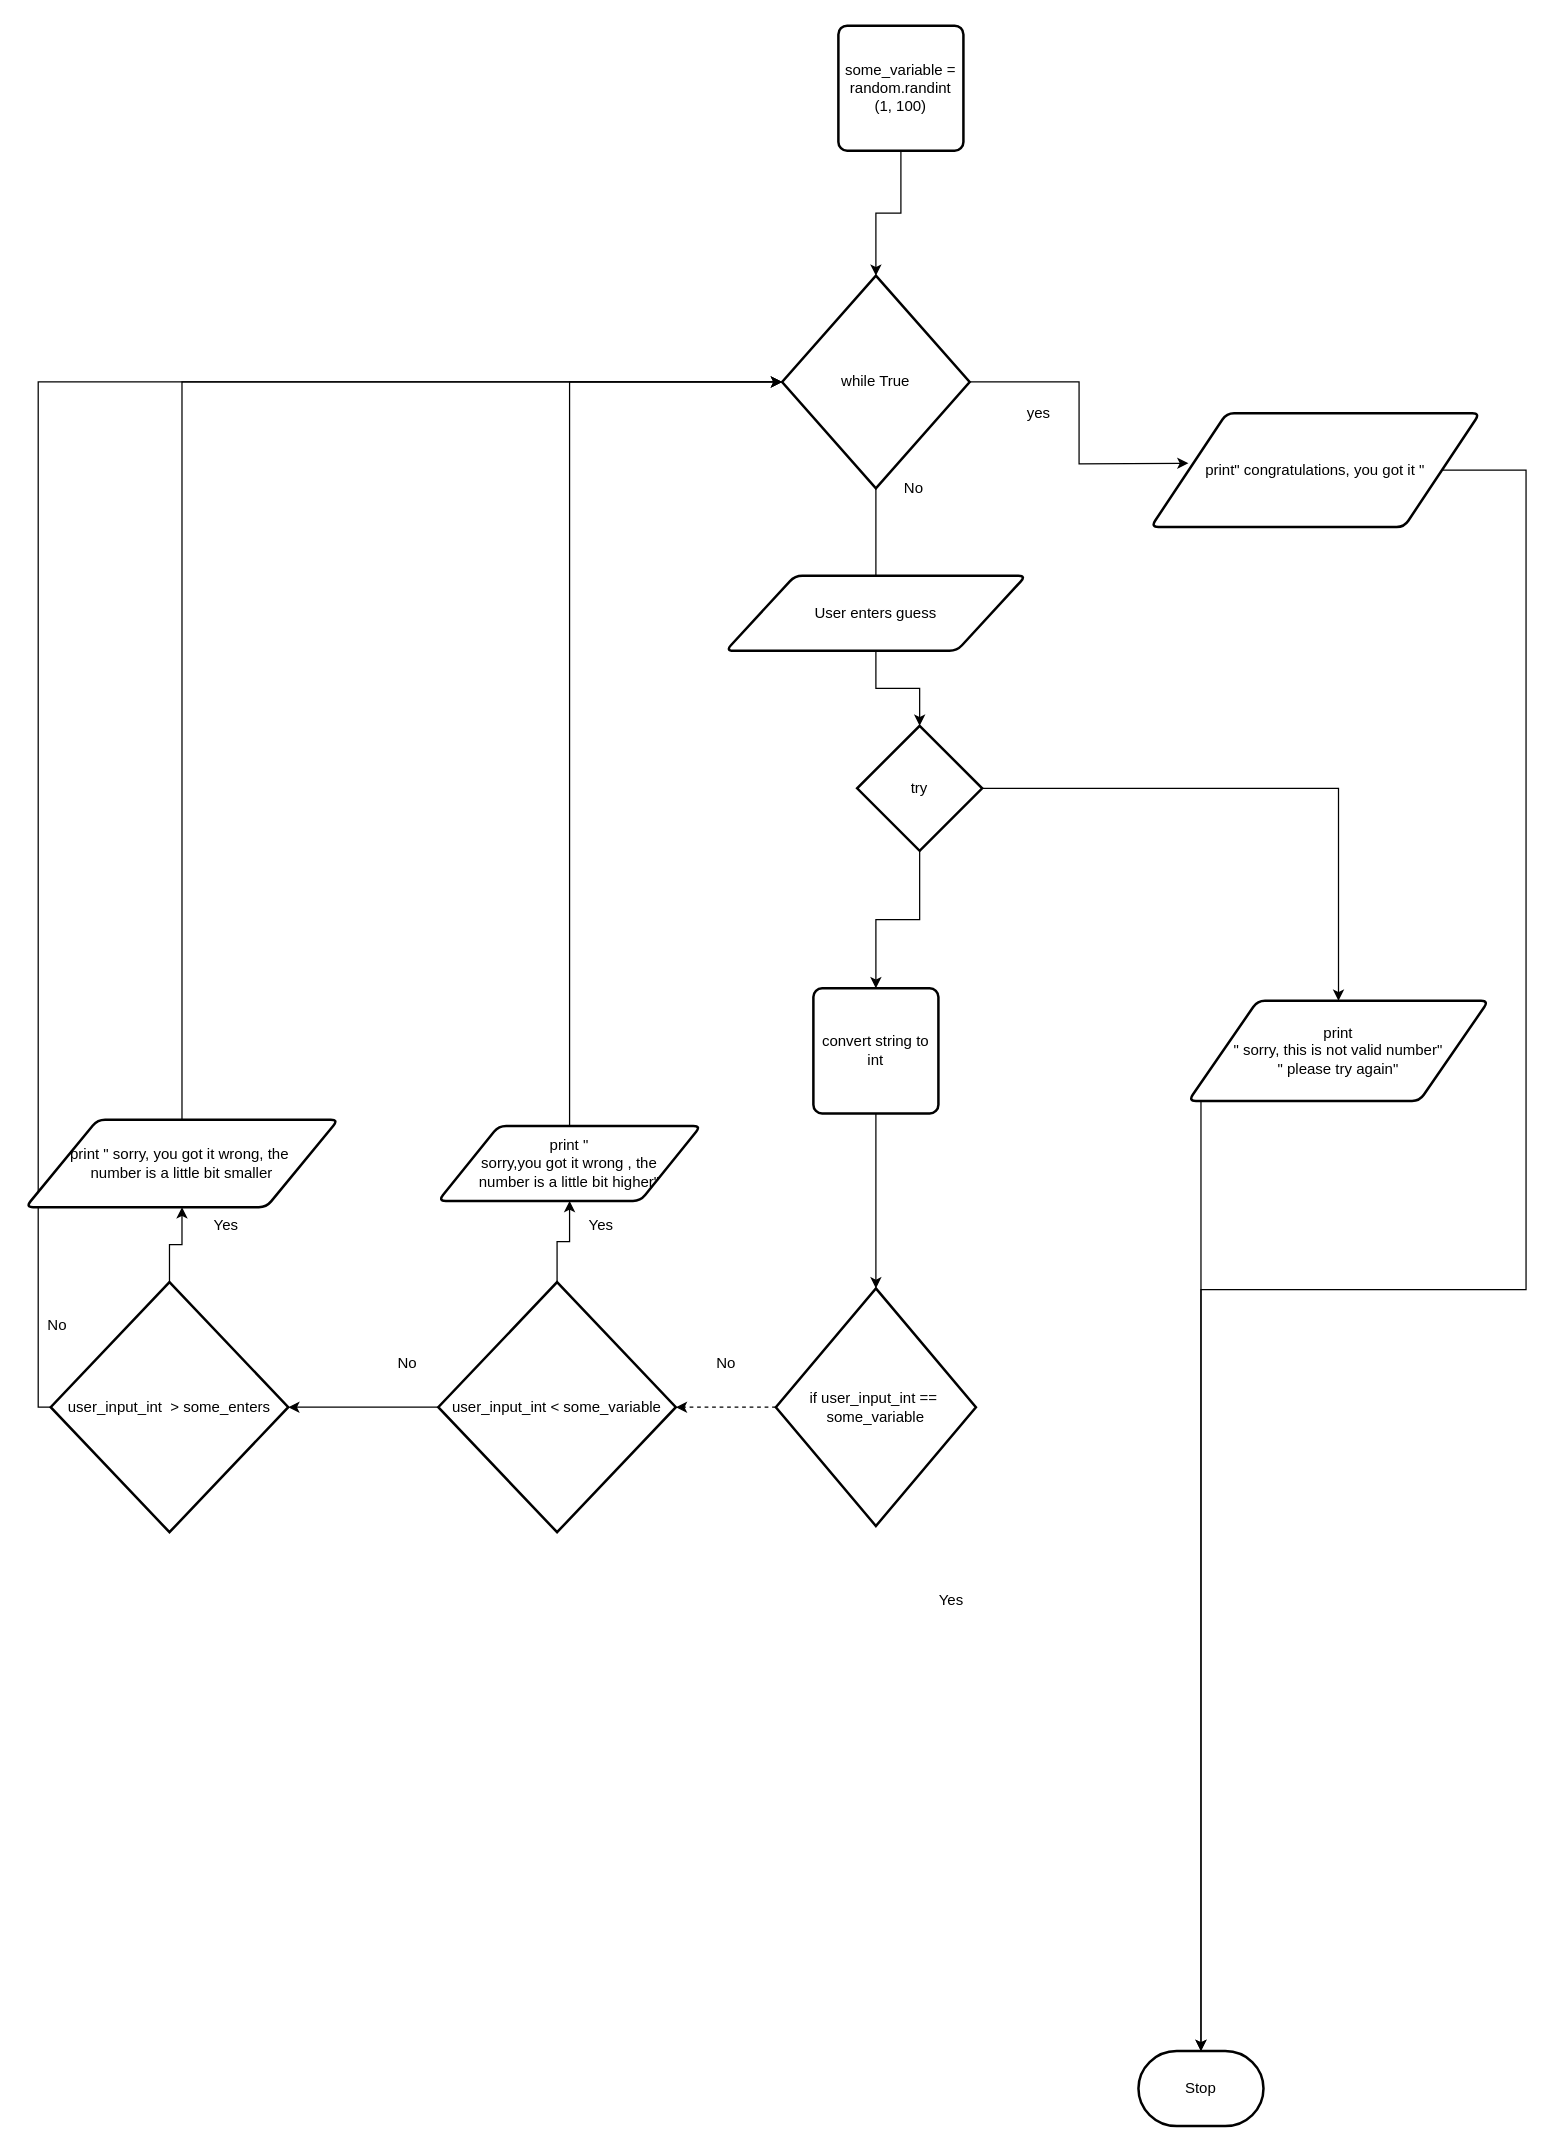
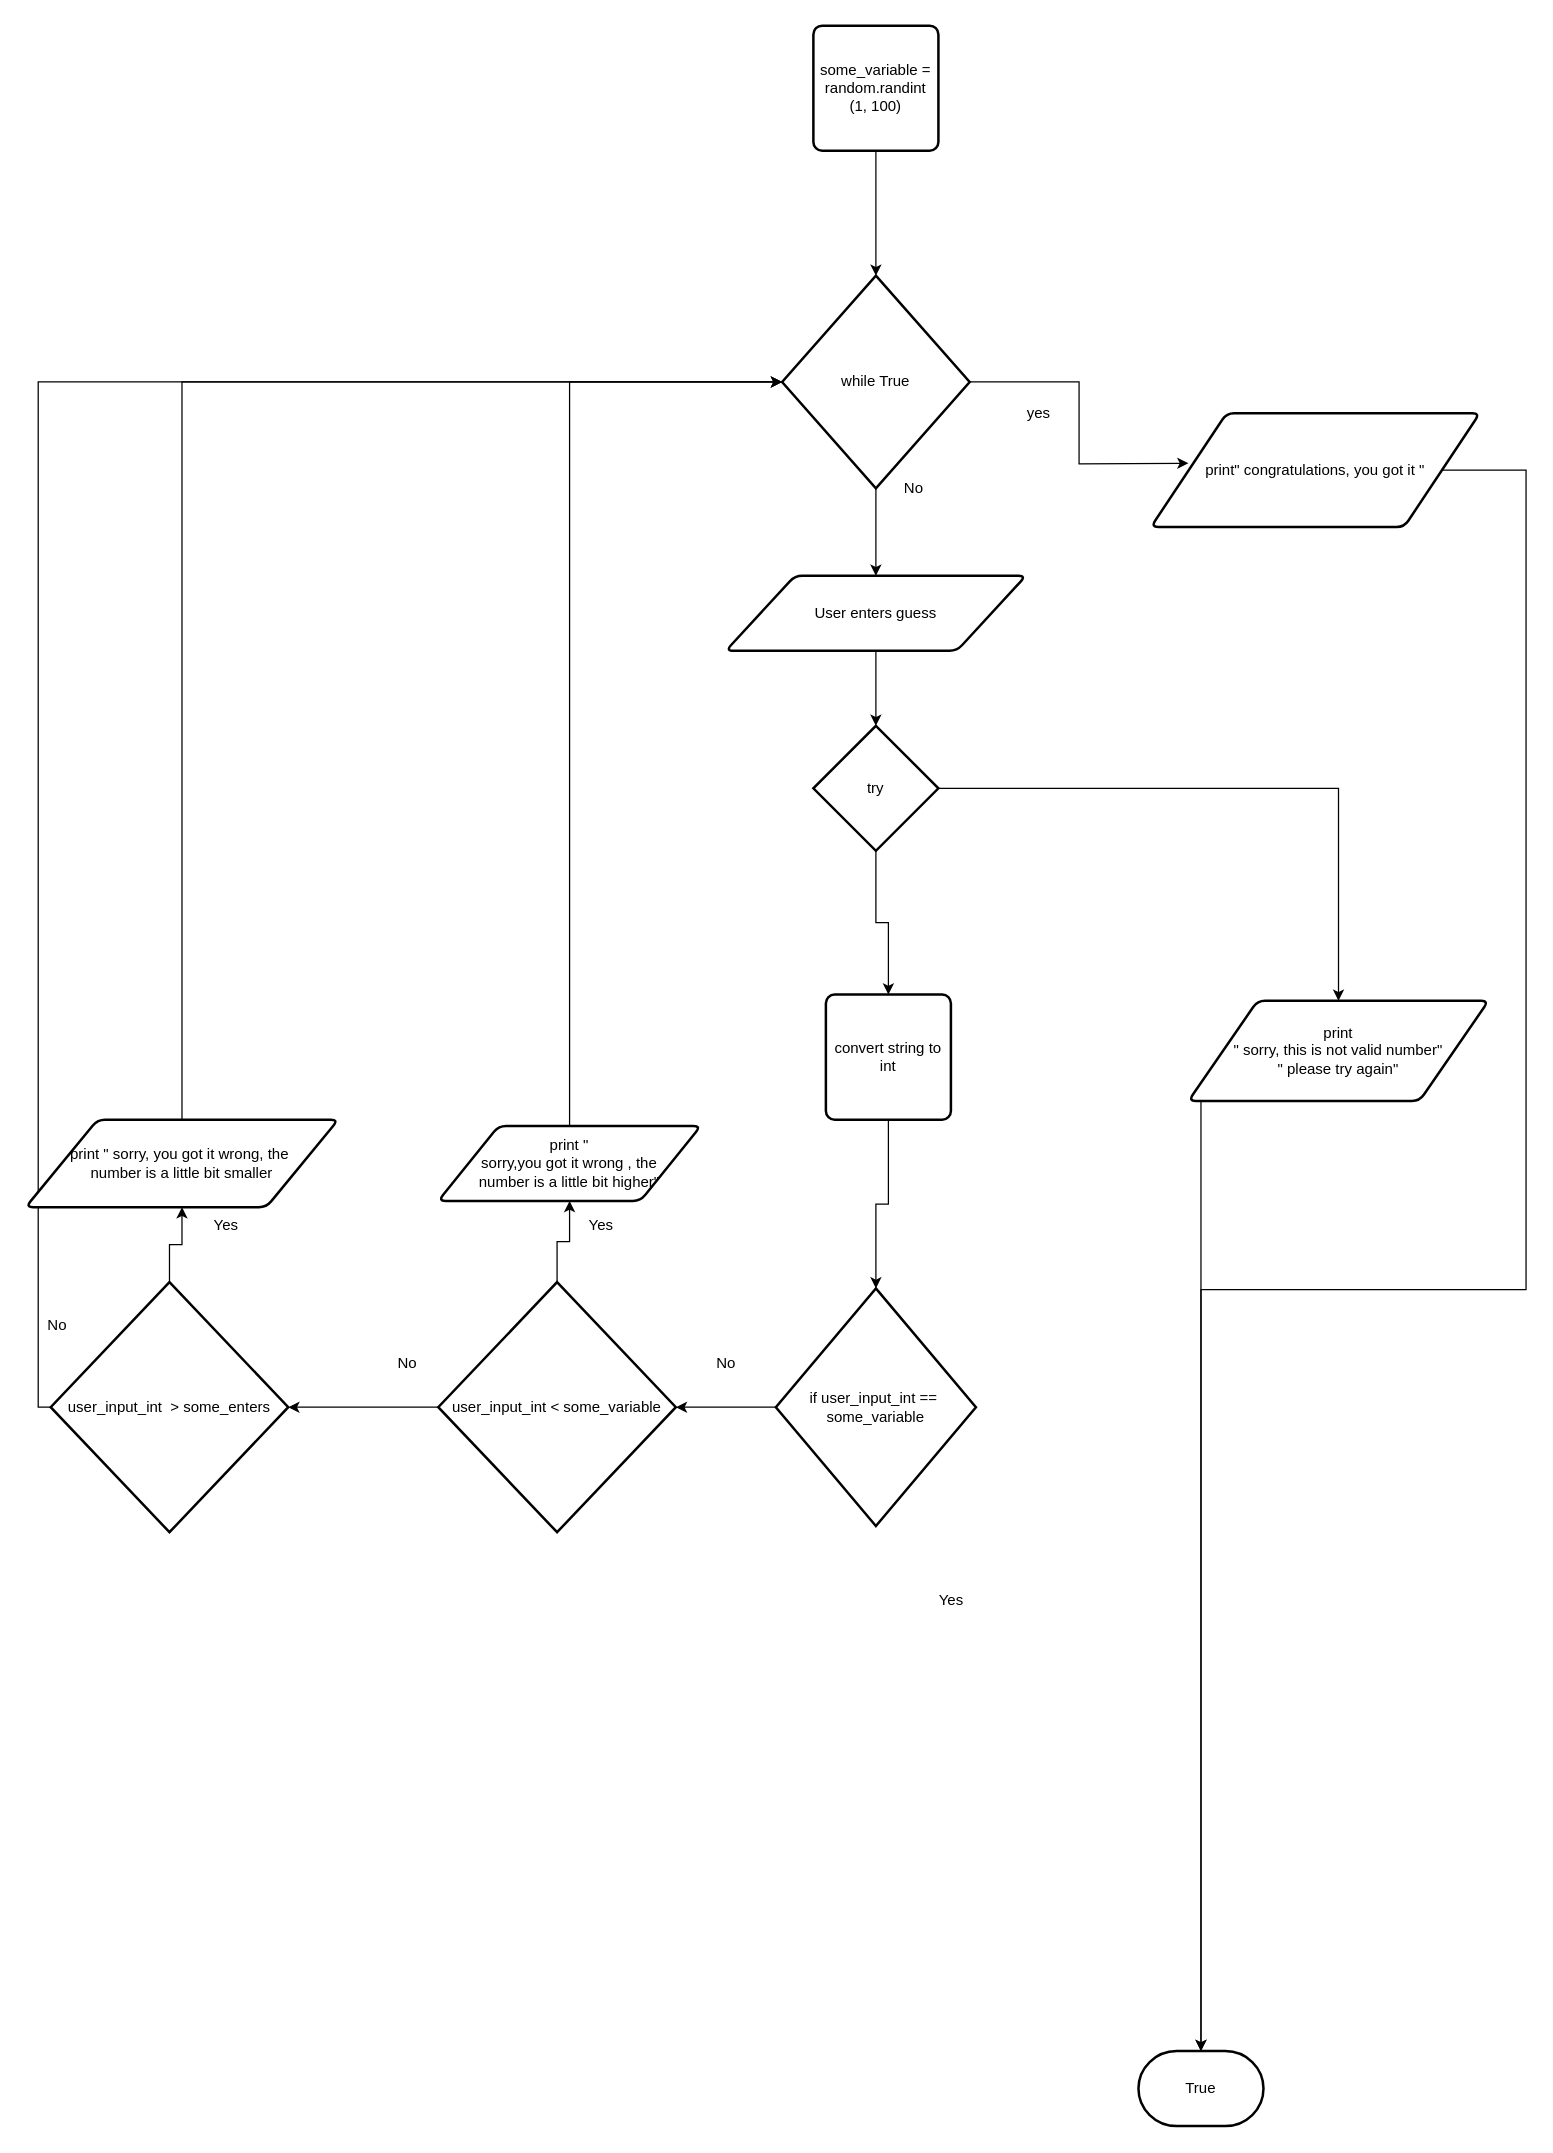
(901, 88) -> (876, 88)
(876, 569) -> (876, 566)
(919, 788) -> (876, 788)
(876, 1051) -> (888, 1057)
(729, 1407) -> (729, 1407)
(1201, 2088) -> (1201, 2088)
